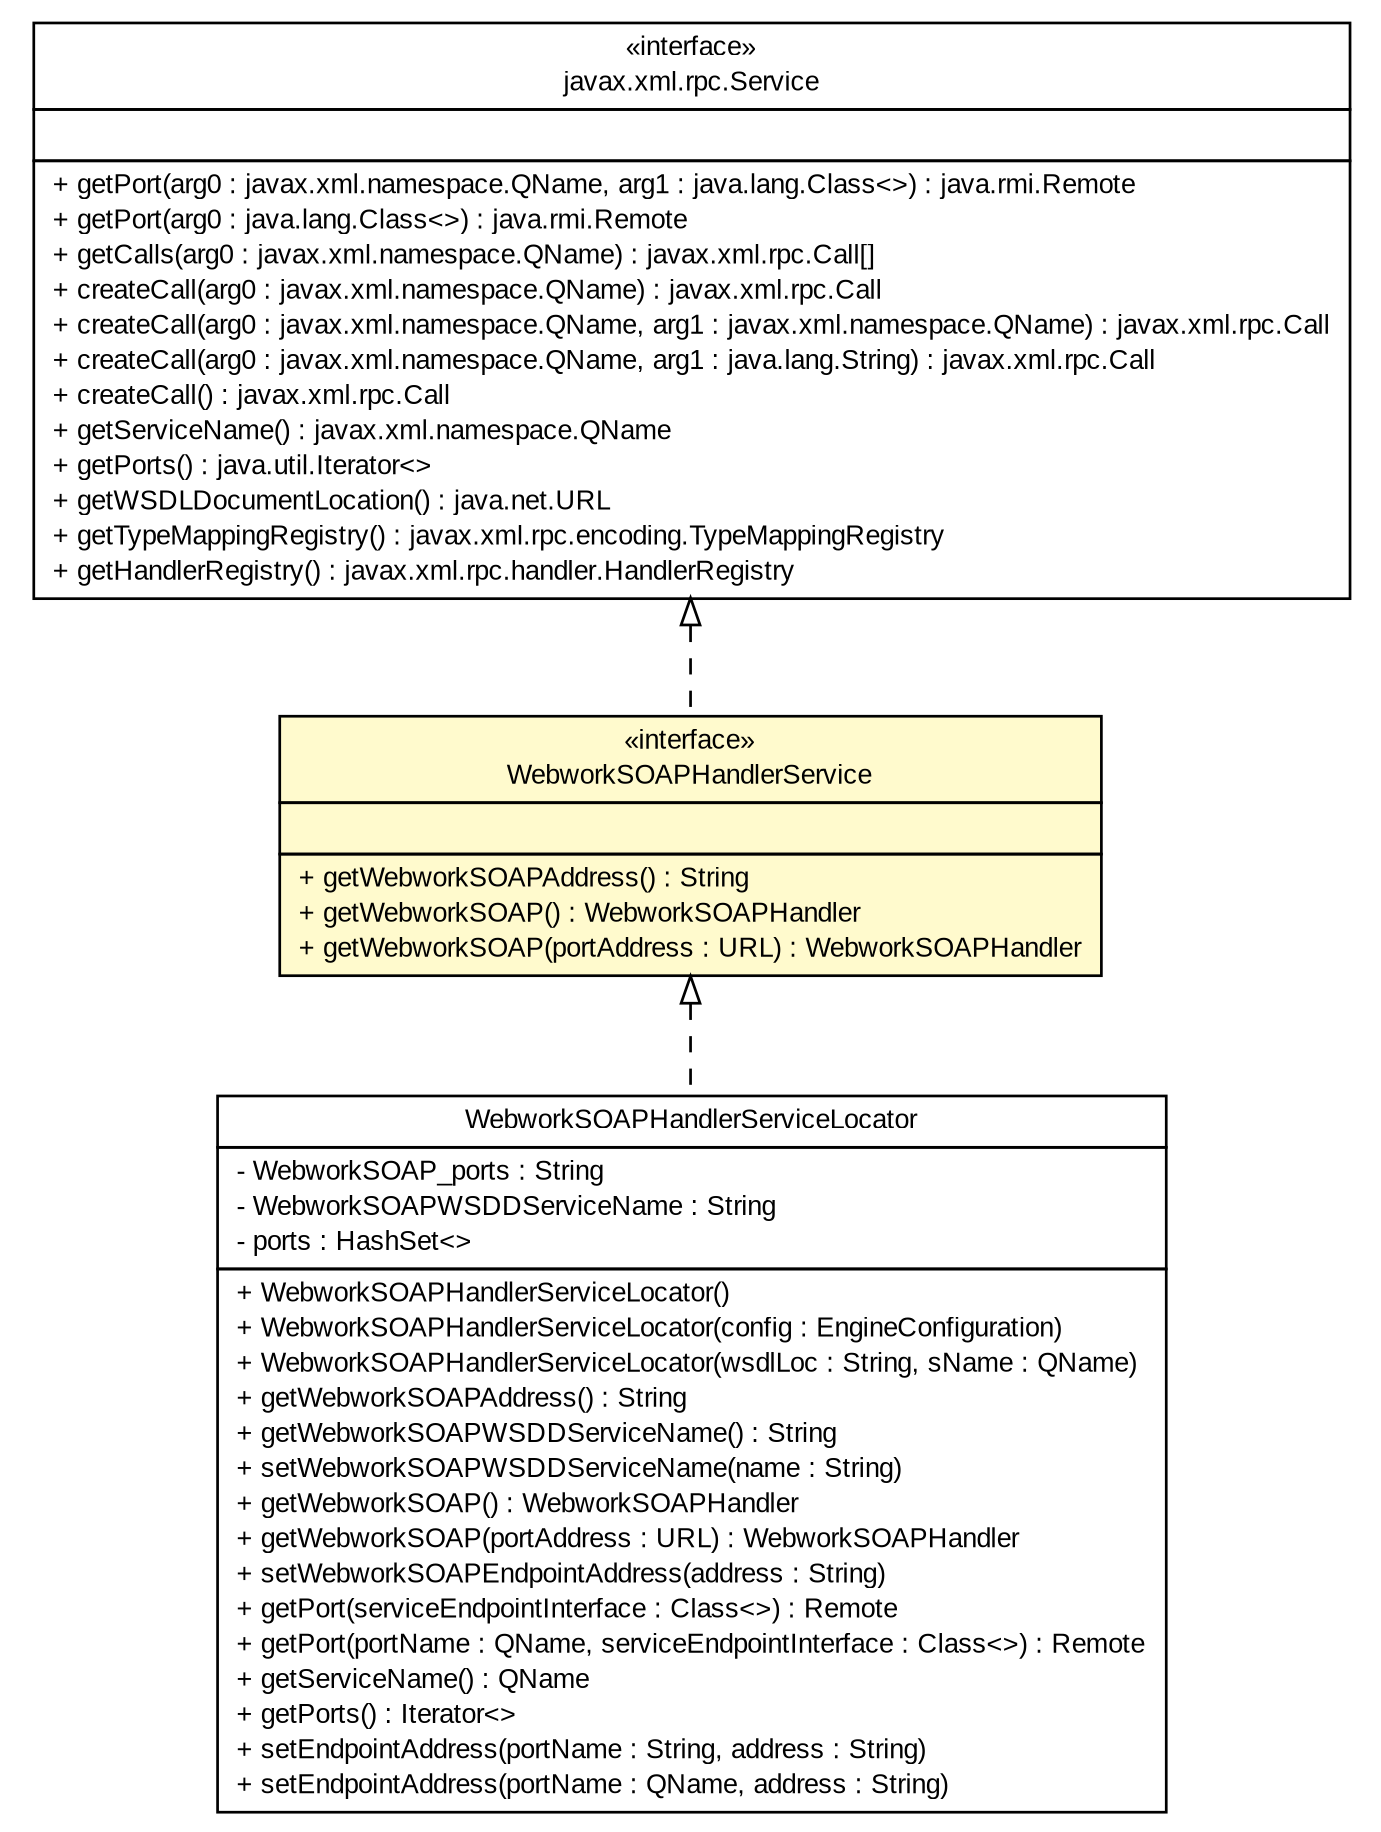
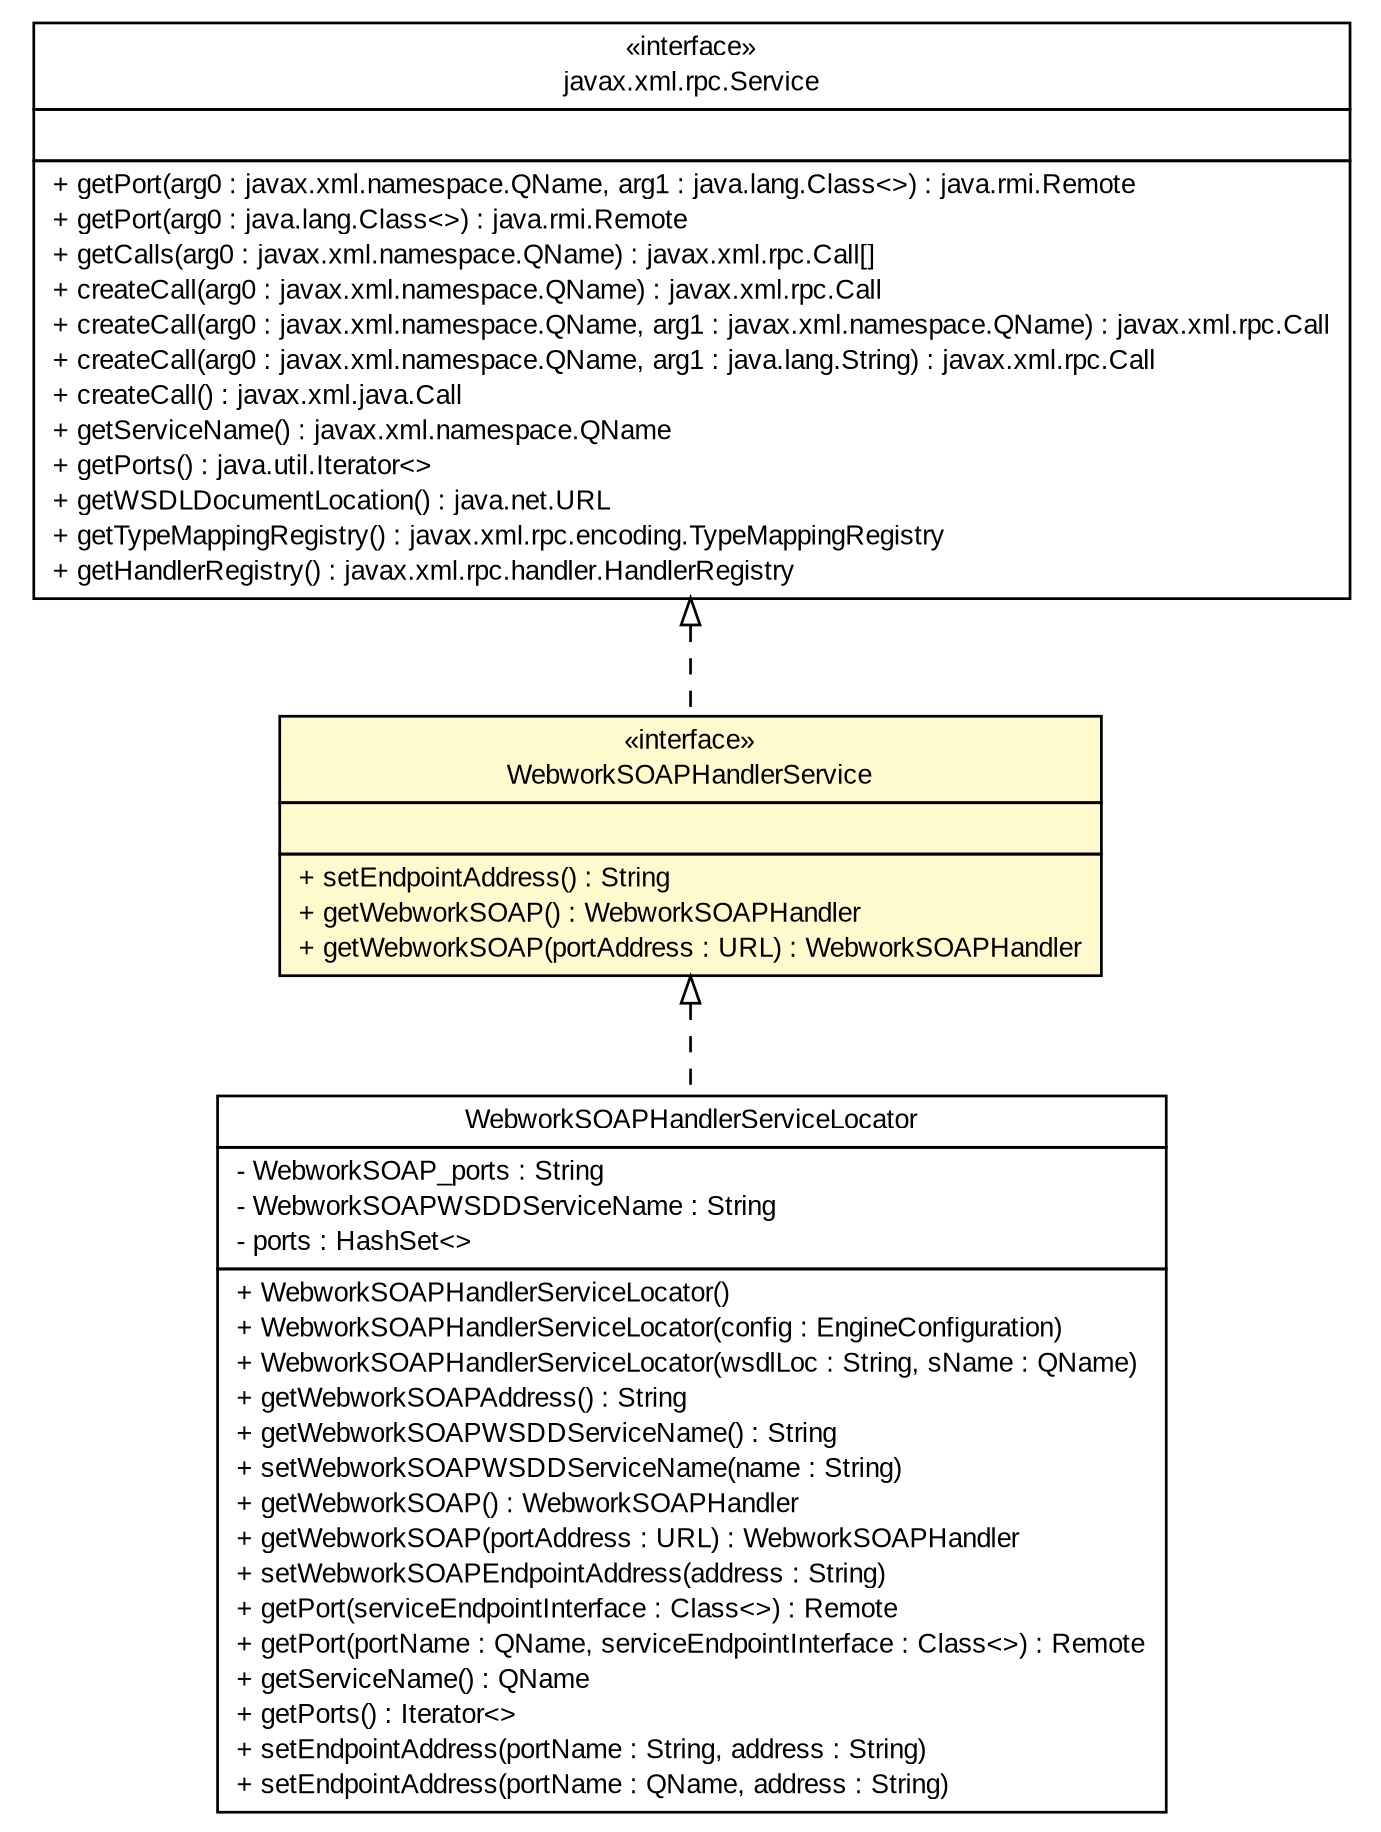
(253, 396) -> (258, 396)
(524, 878) -> (485, 878)
